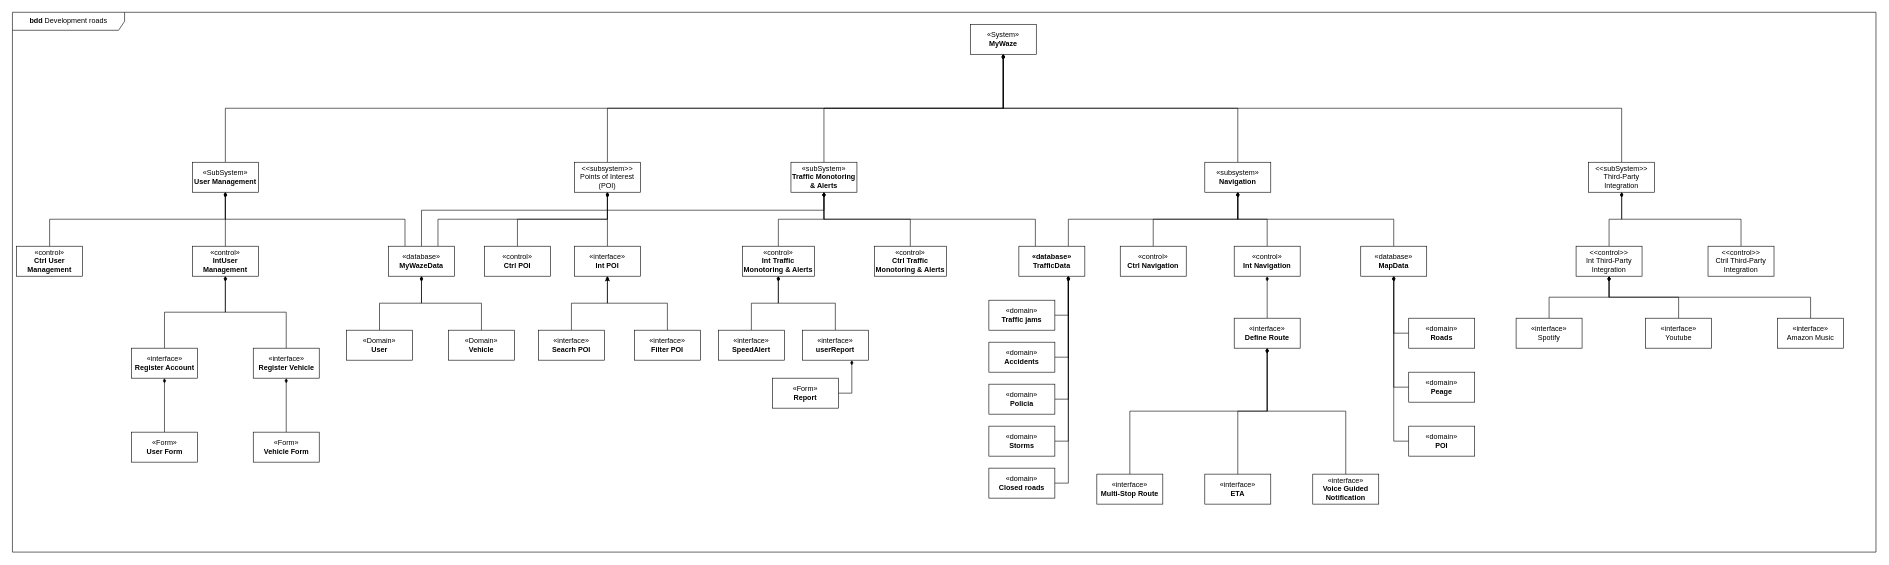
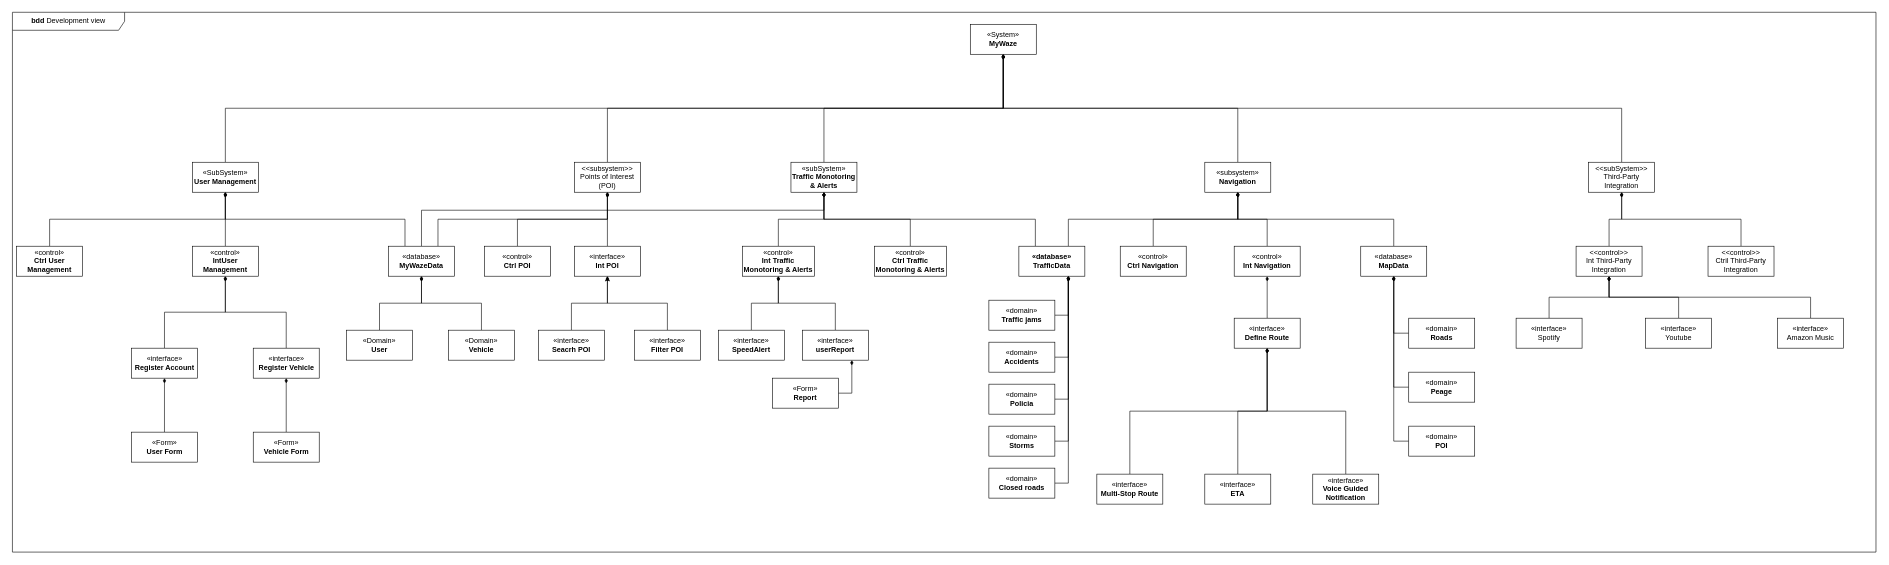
(68, 21) -> (68, 21)
